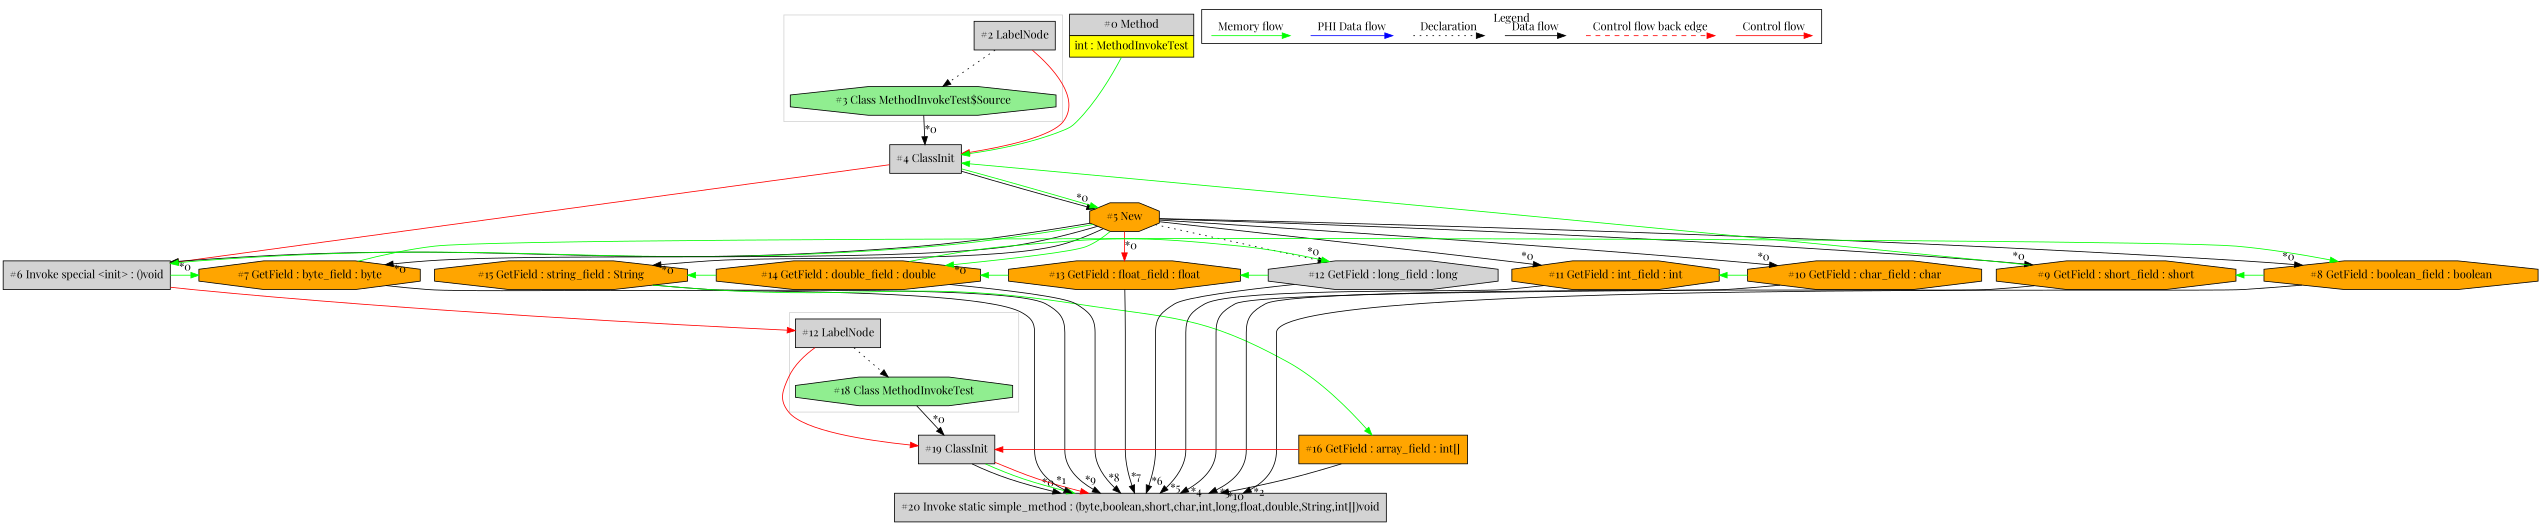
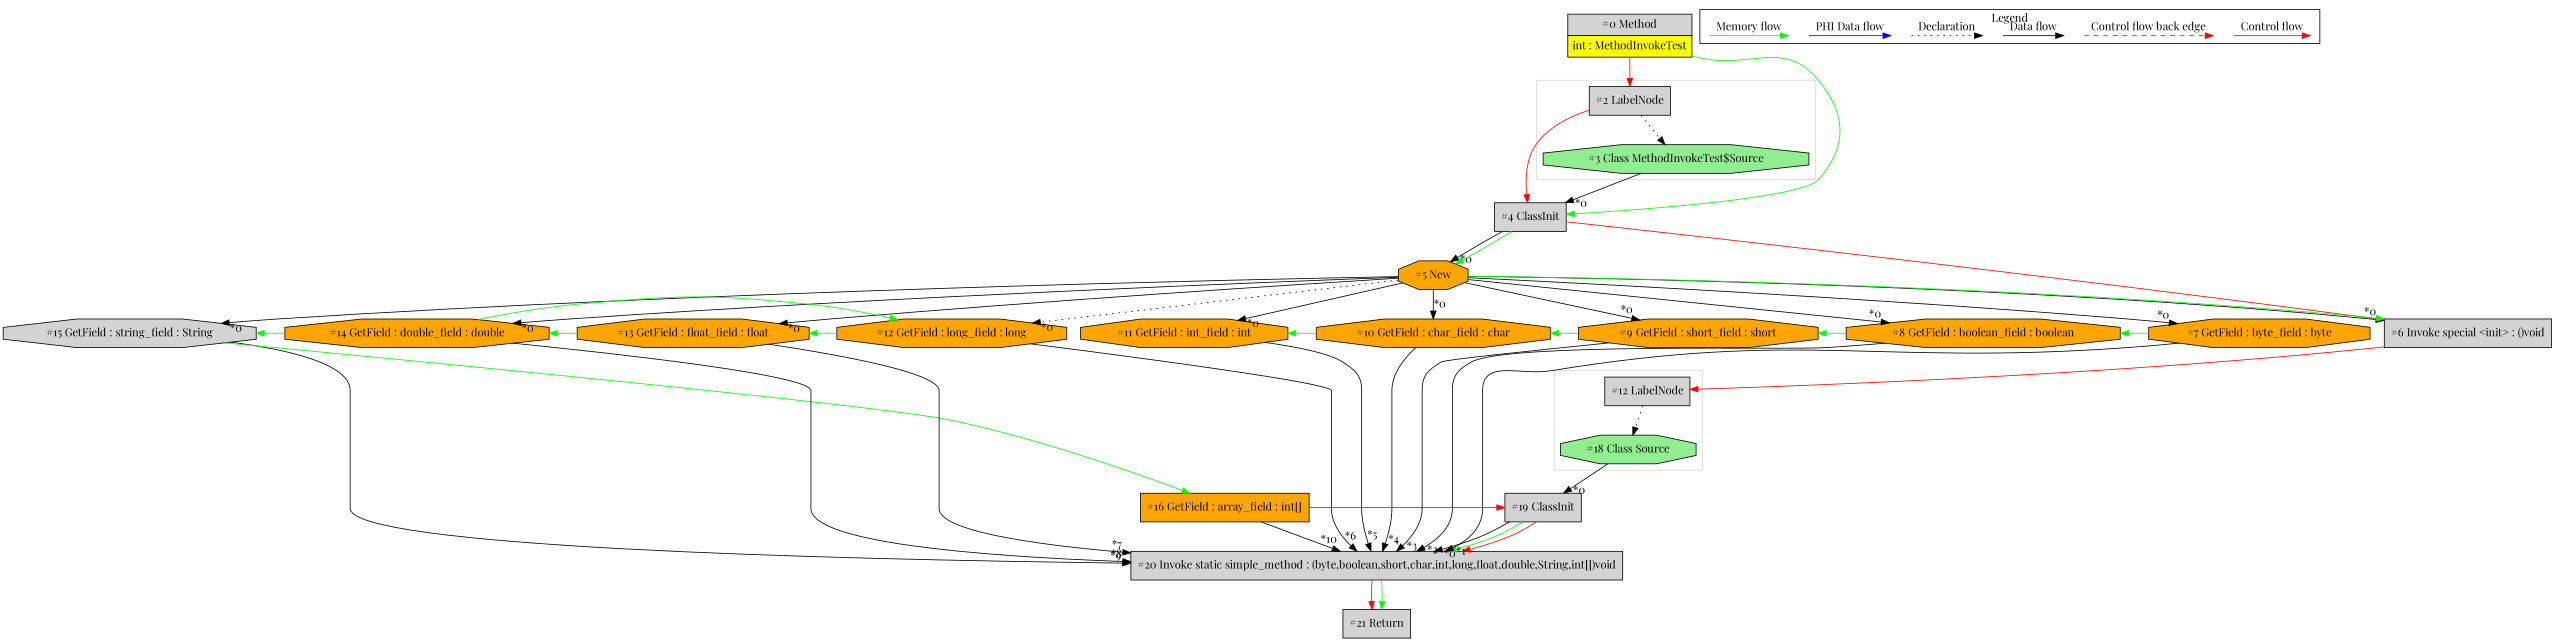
none -> (1630, 68)
(1500, 213) -> (1568, 333)
(1125, 244) -> (1093, 299)
(1034, 256) -> (960, 296)
(181, 275) -> none
(561, 275) -> (130, 333)
(1383, 275) -> (952, 333)
(904, 391) -> (1628, 449)
(810, 425) -> none
none -> (1377, 624)
